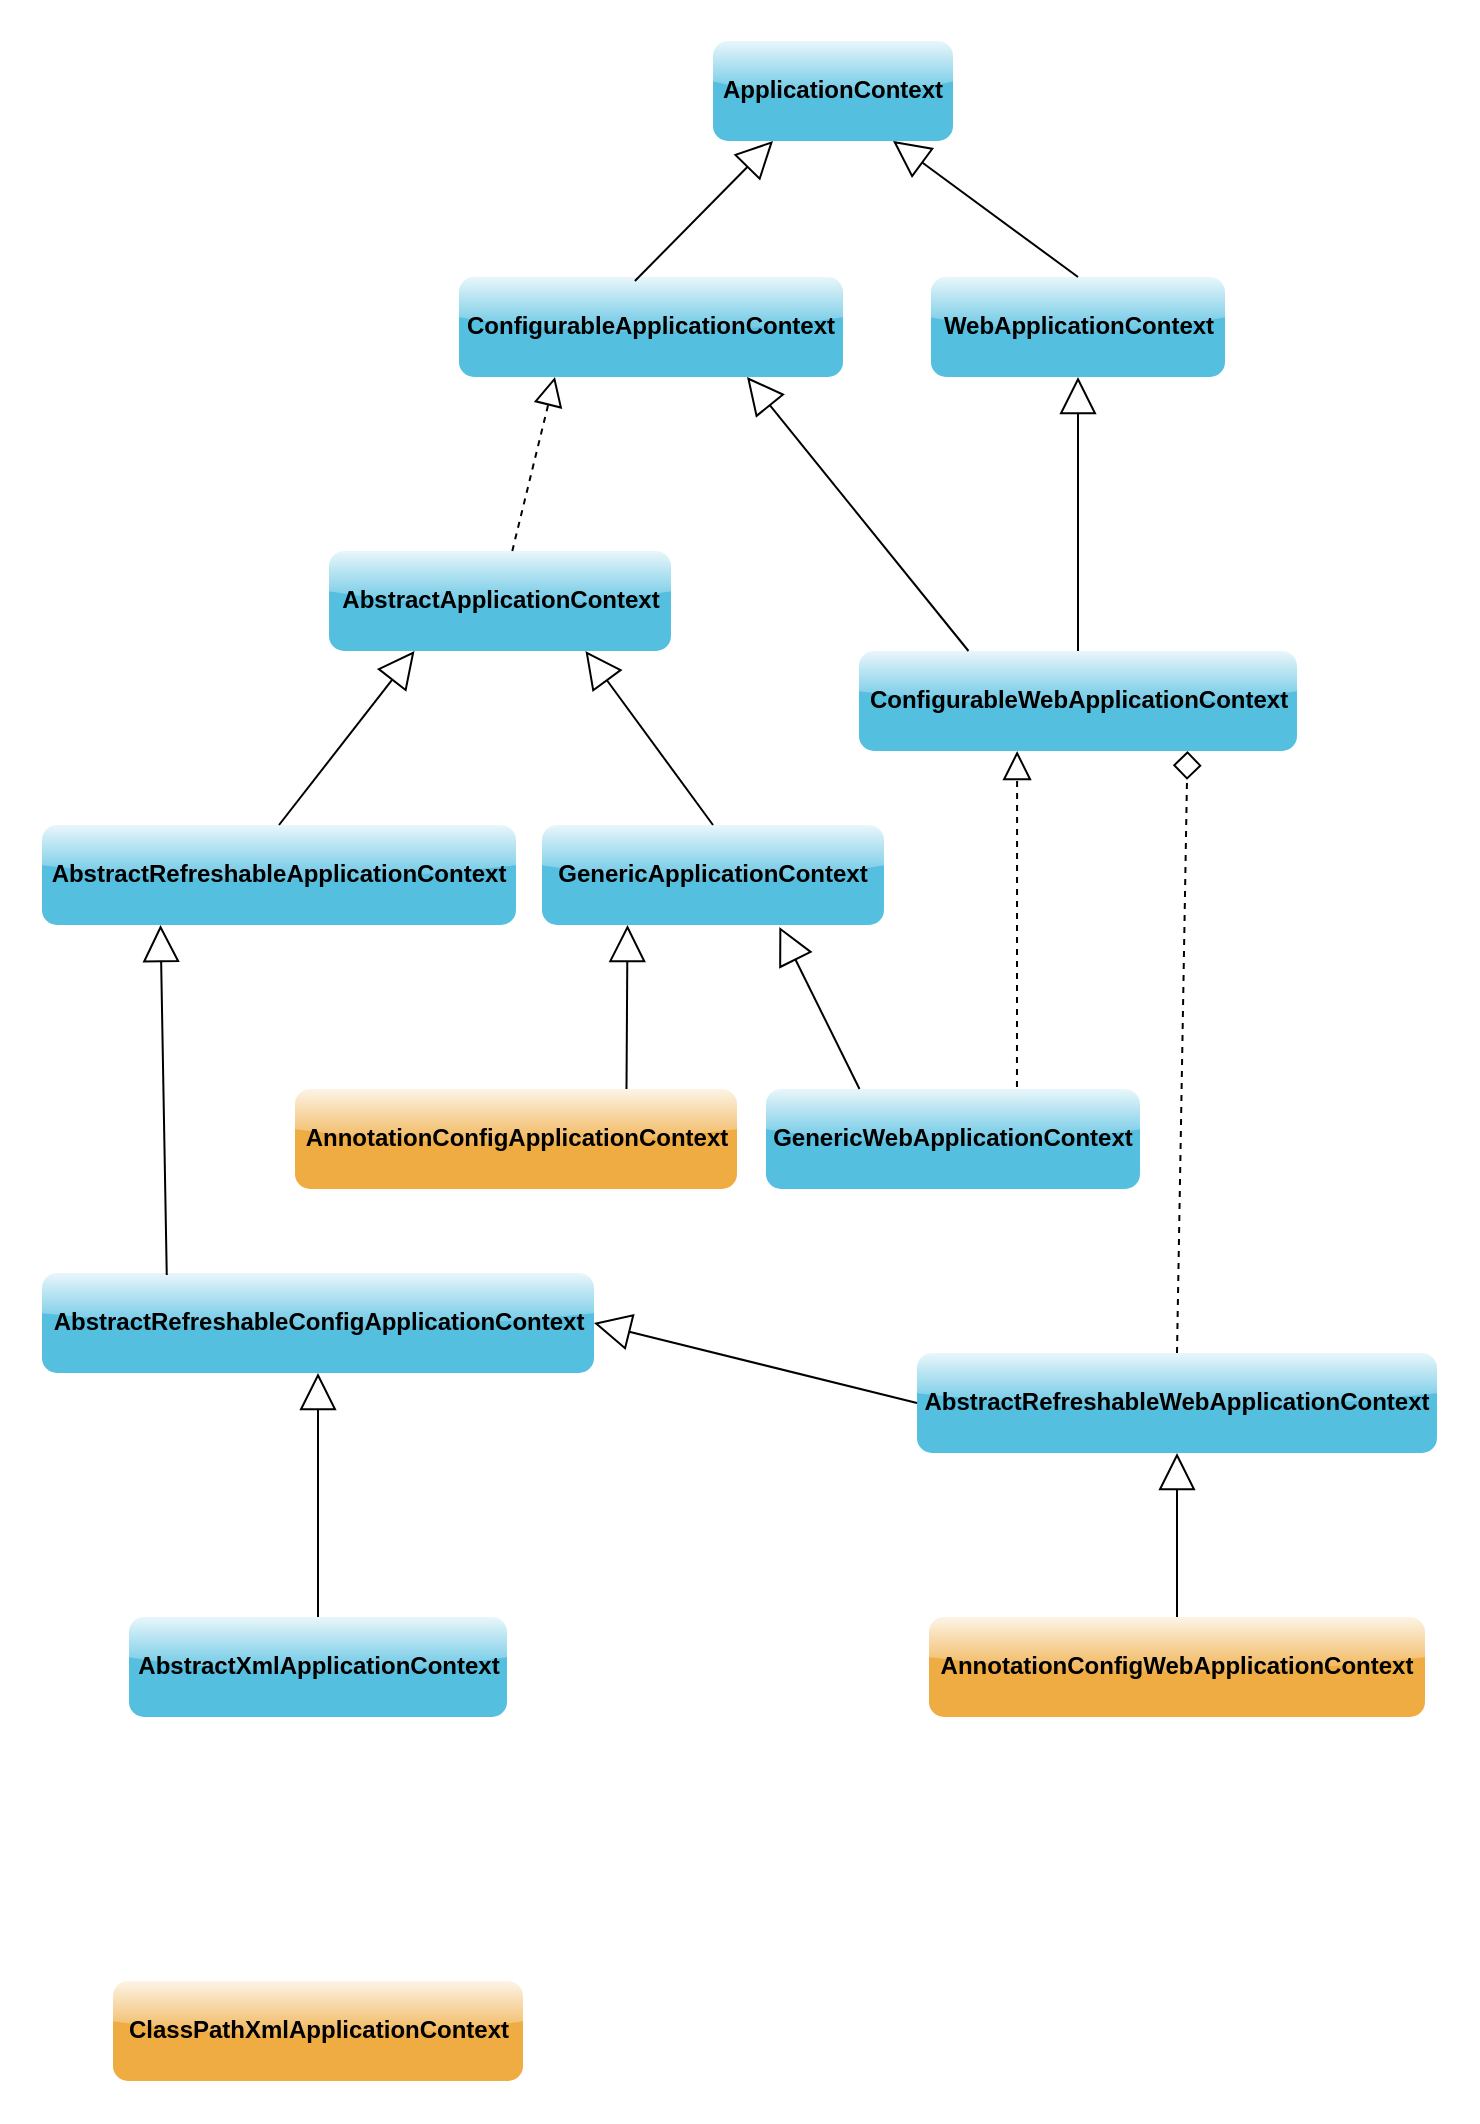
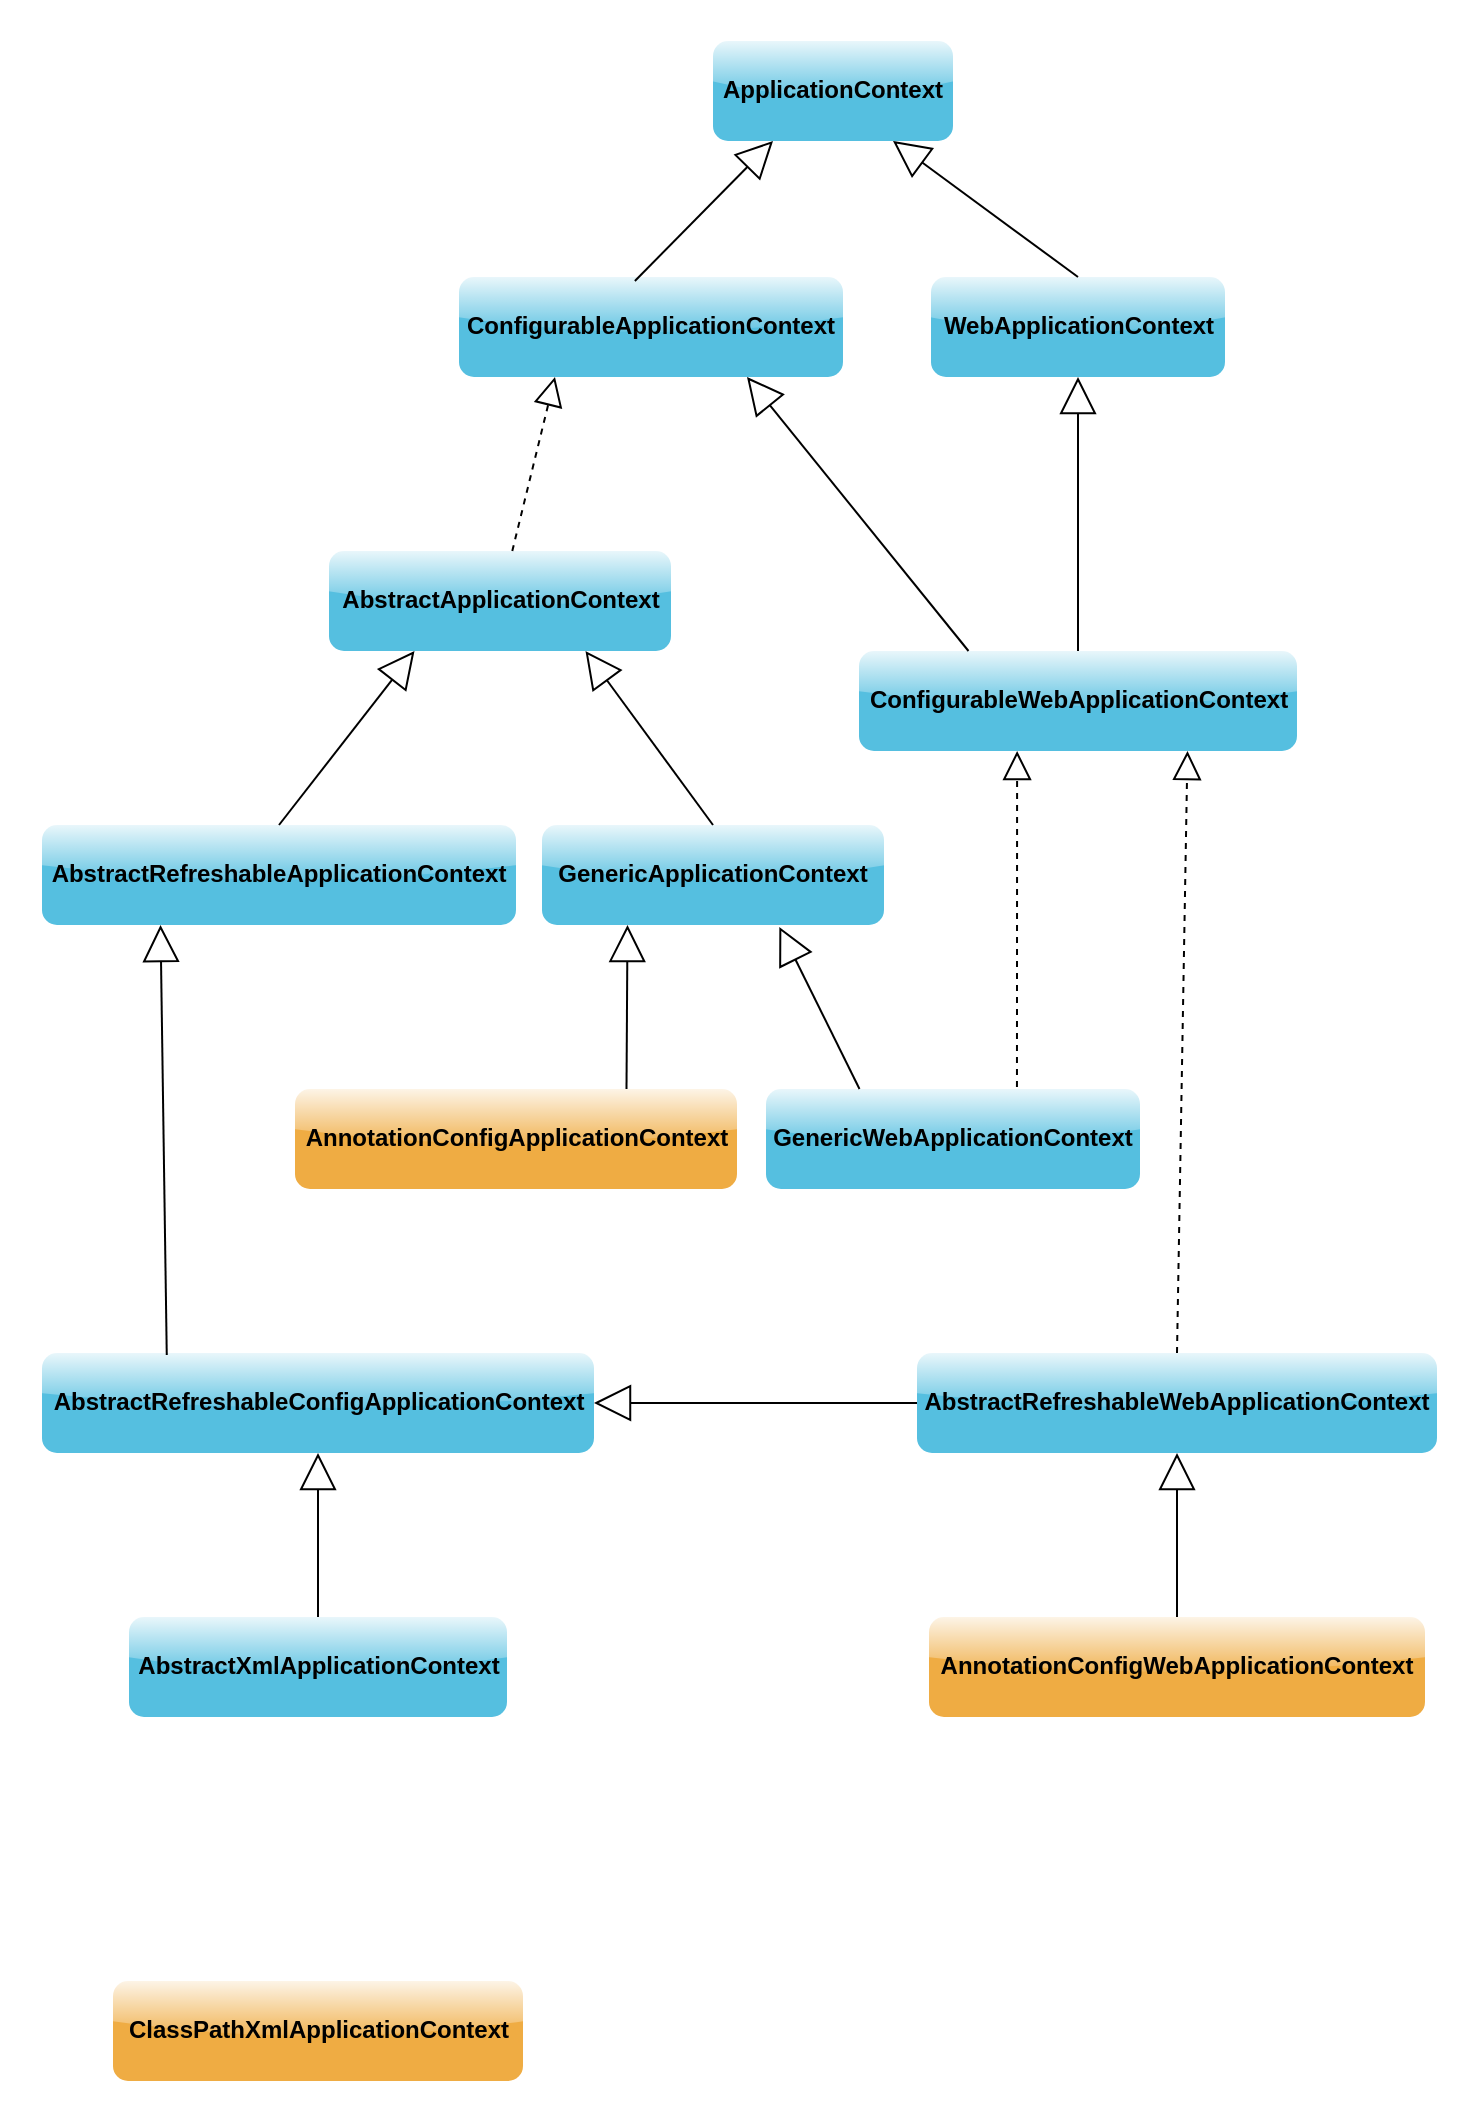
(1187, 780) -> (1187, 780)
(318, 1323) -> (318, 1403)
